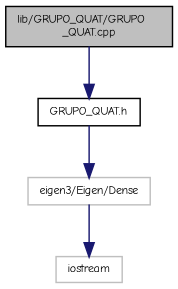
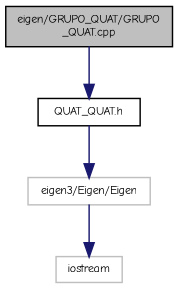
(89, 27) -> (89, 27)
(89, 112) -> (89, 112)
(89, 191) -> (89, 191)
